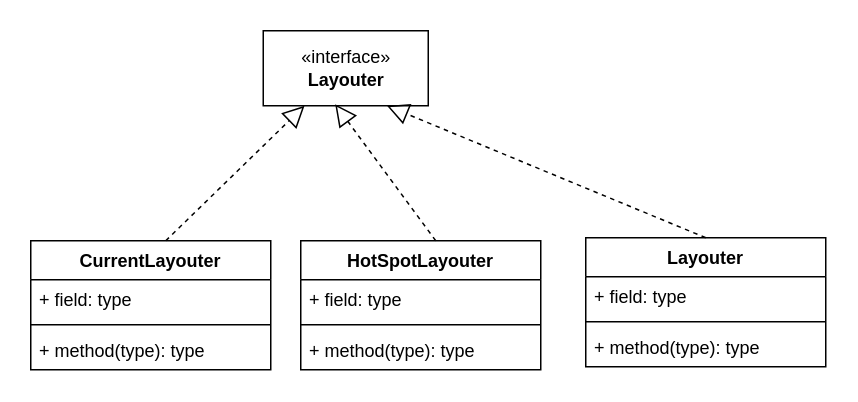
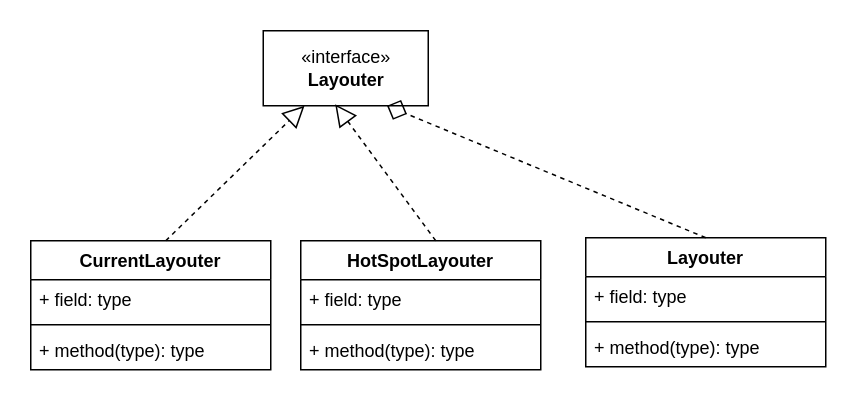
(408, 115) -> (408, 114)
